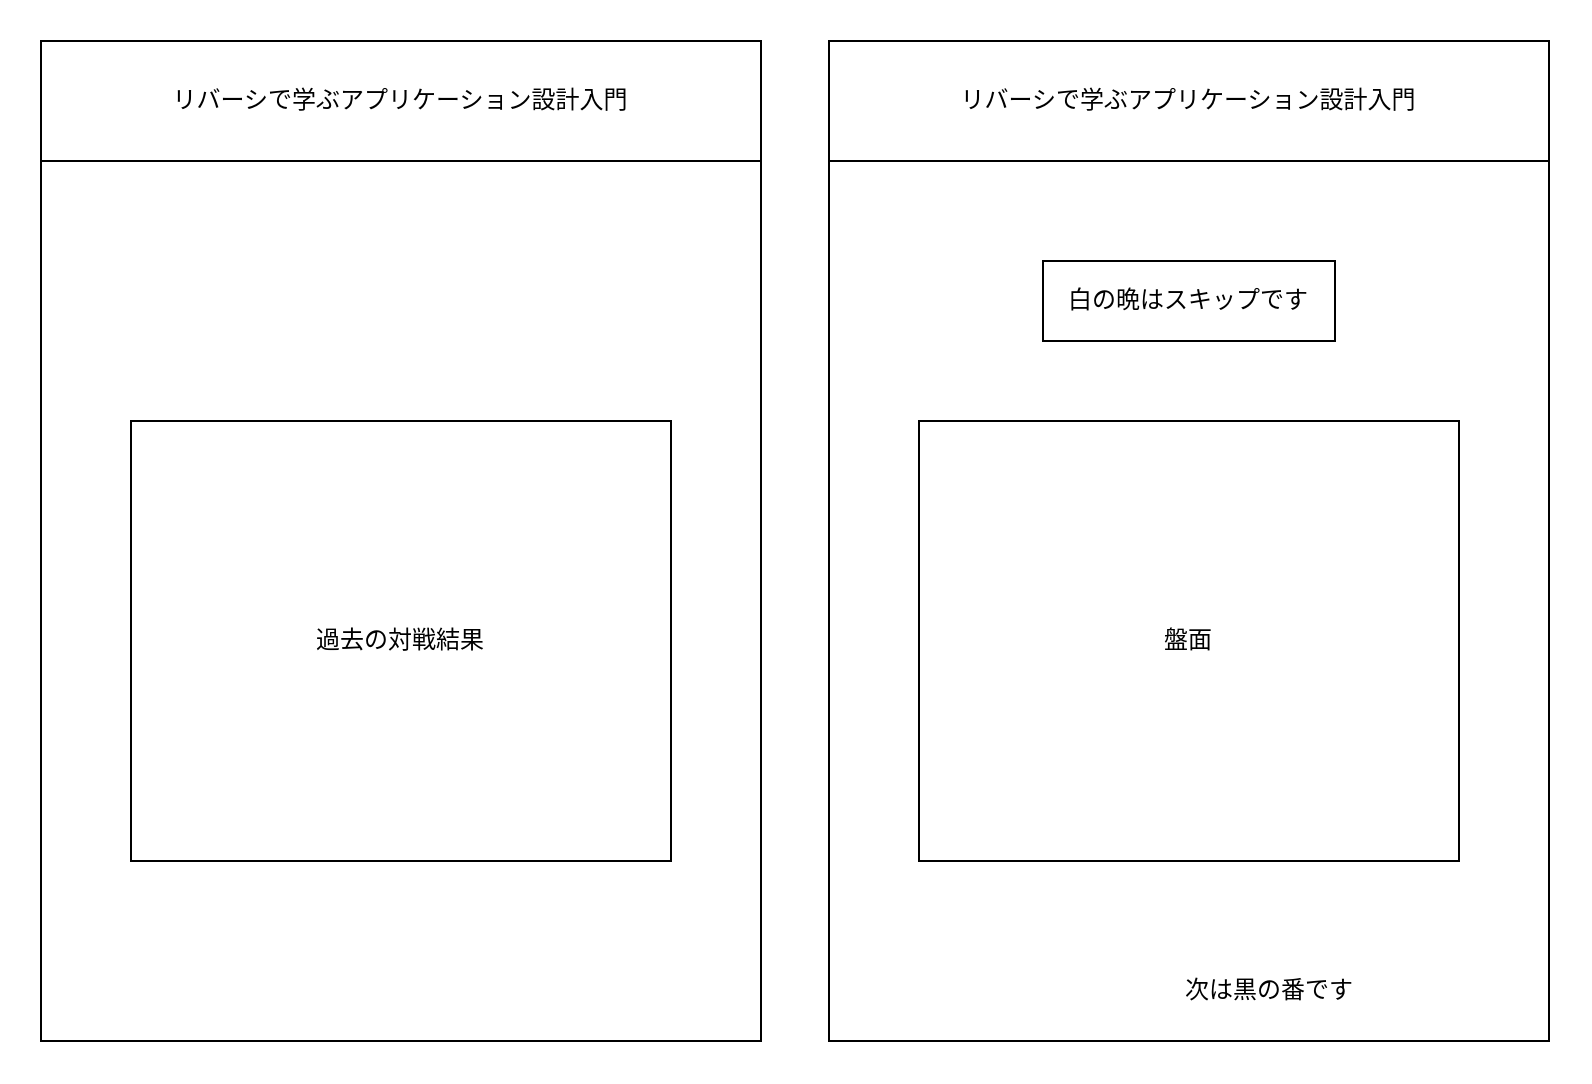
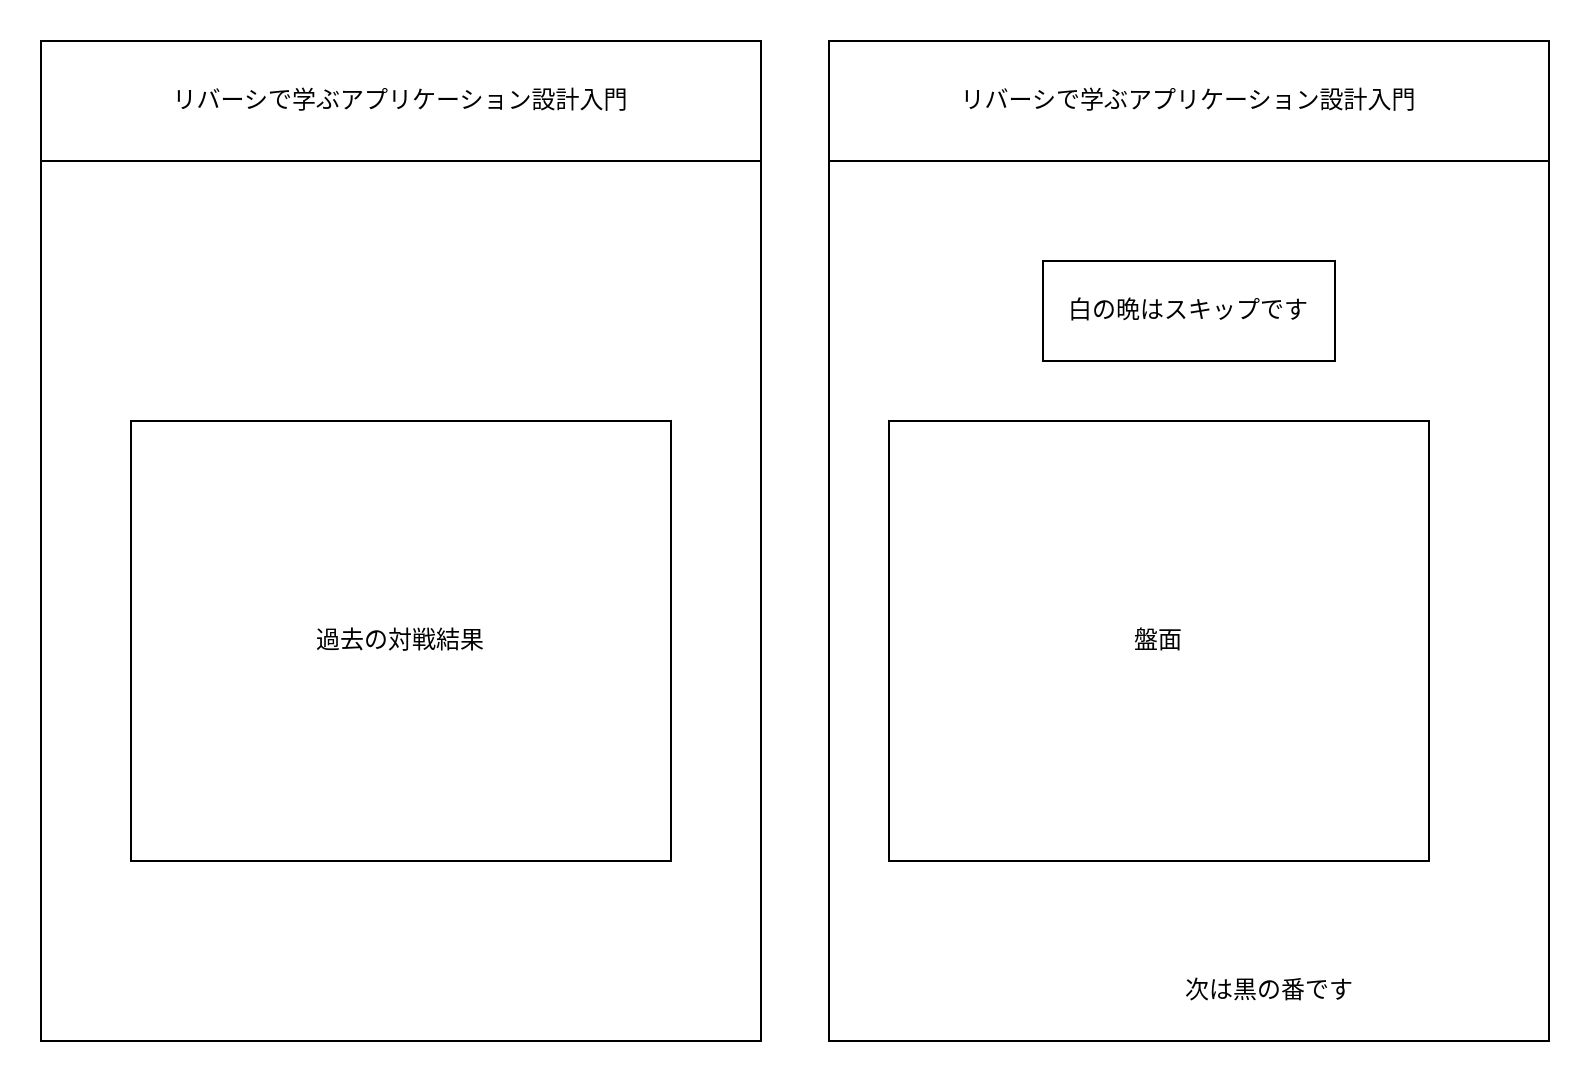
(1189, 301) -> (1189, 311)
(1189, 641) -> (1159, 641)
